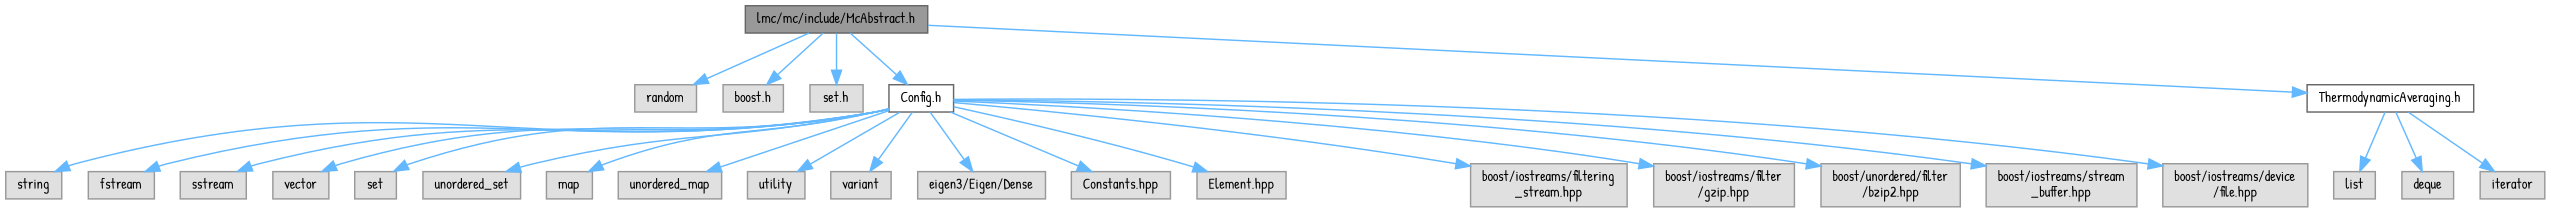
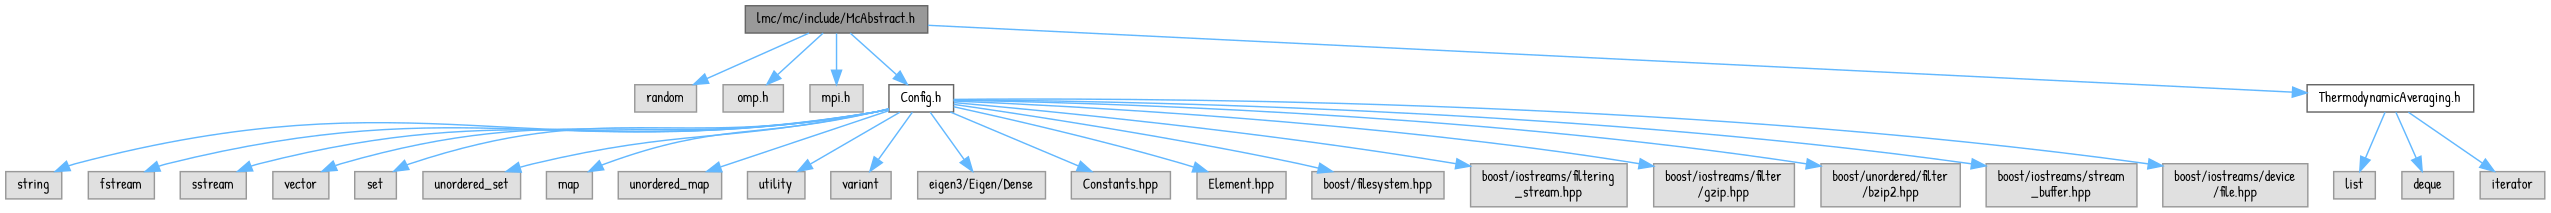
(753, 98) -> (753, 98)
(837, 98) -> (837, 98)
none -> (1378, 185)
